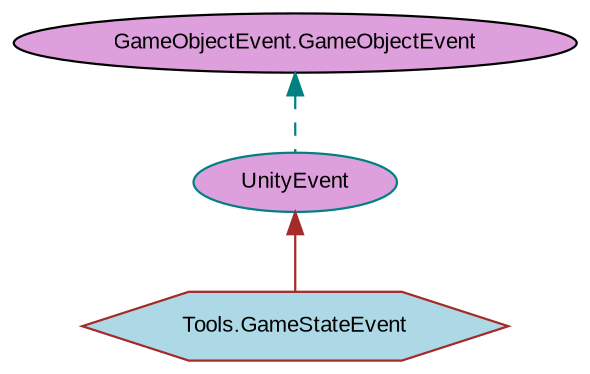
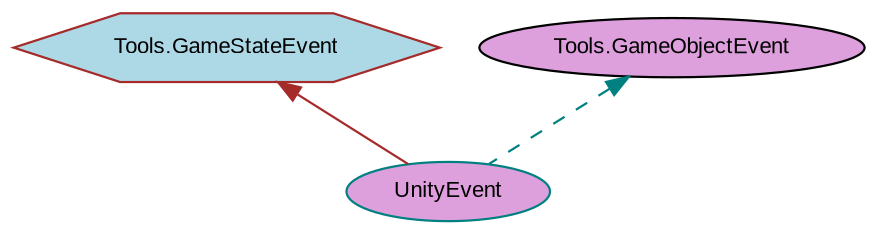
(295, 43) -> (672, 48)
(295, 263) -> (353, 129)
